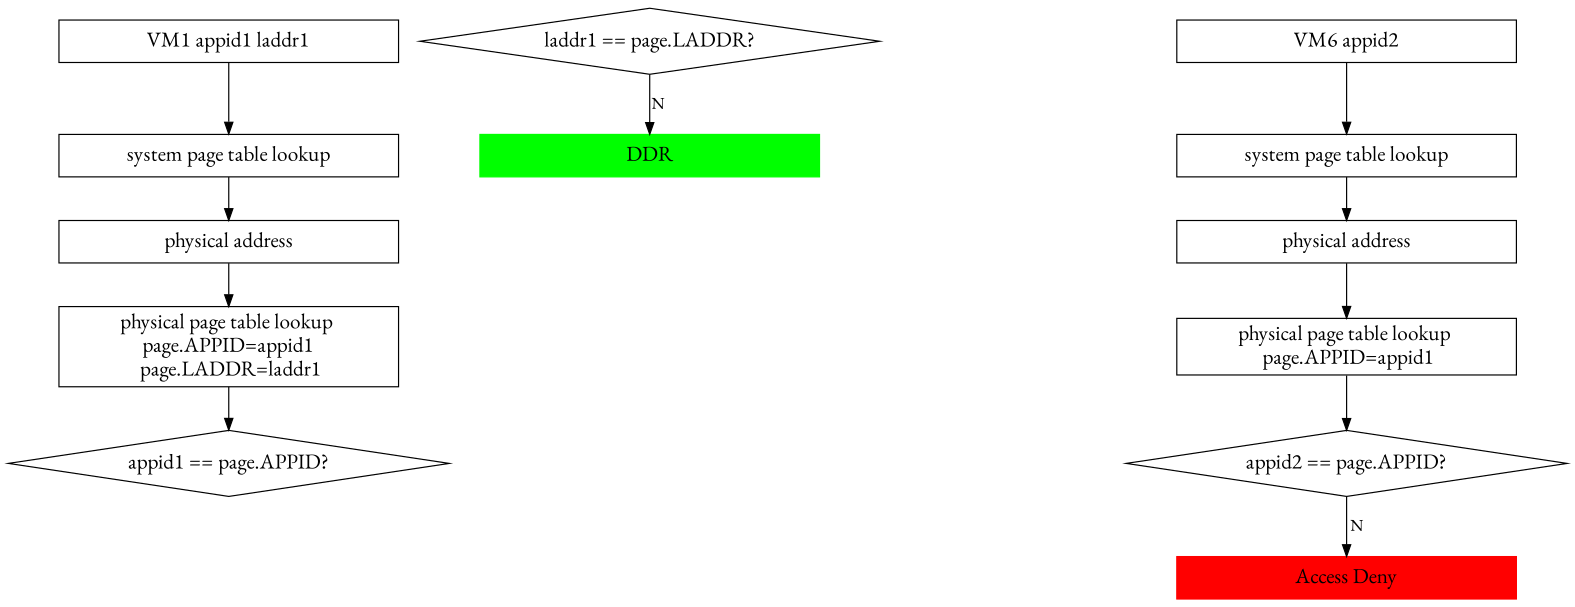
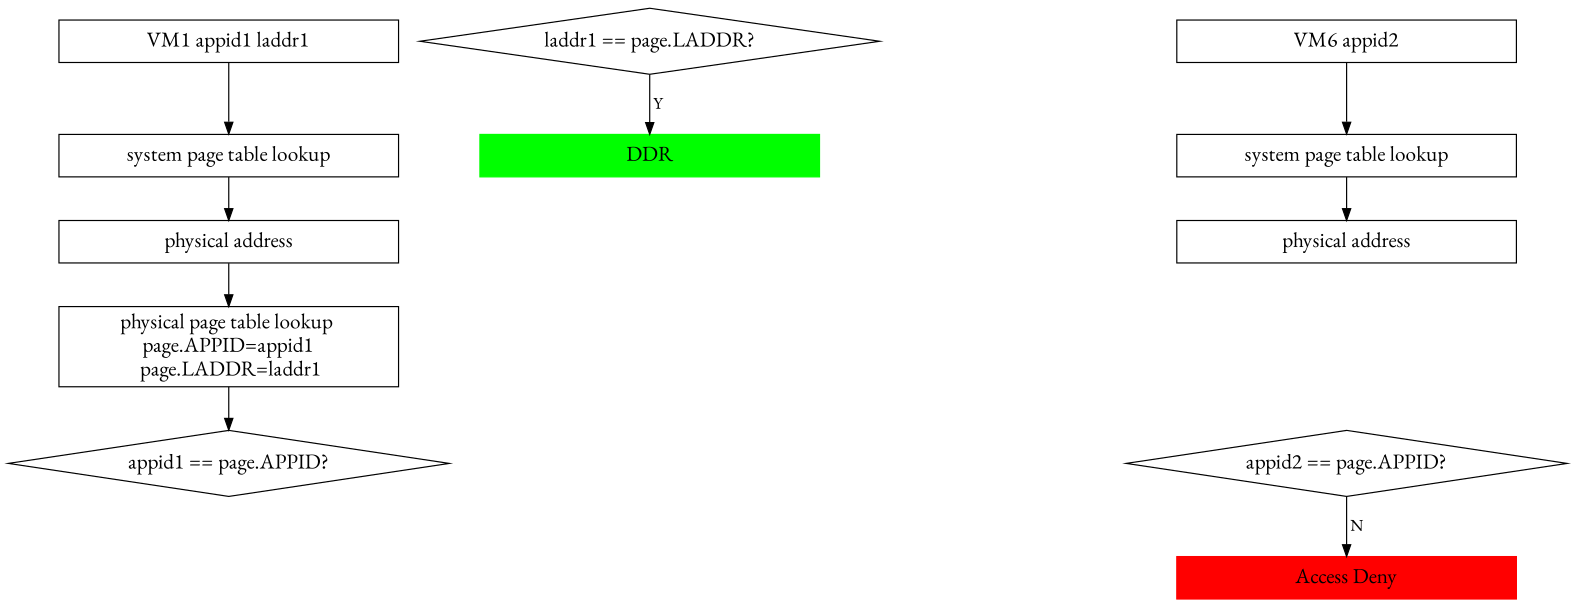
(657, 104) -> (657, 104)
(1347, 347) -> none
